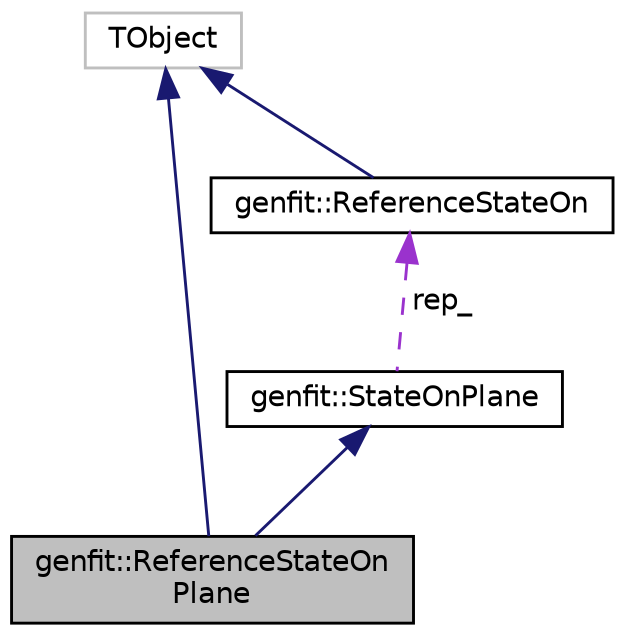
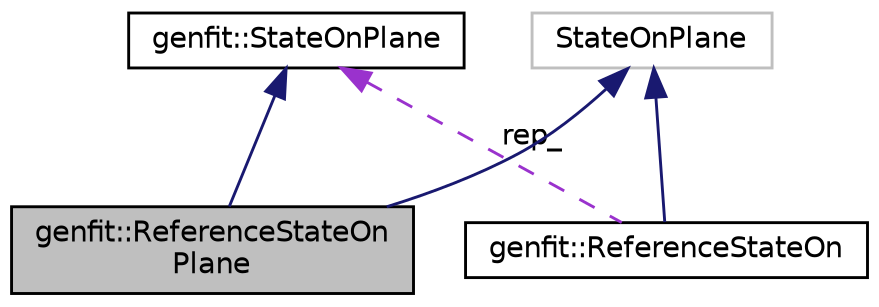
(163, 40) -> (652, 40)
(402, 317) -> (488, 149)
